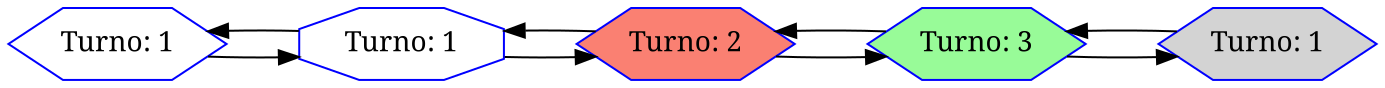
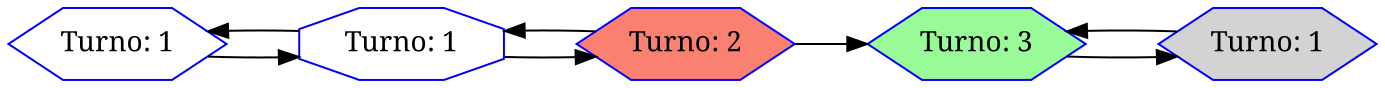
(841, 31) -> none
